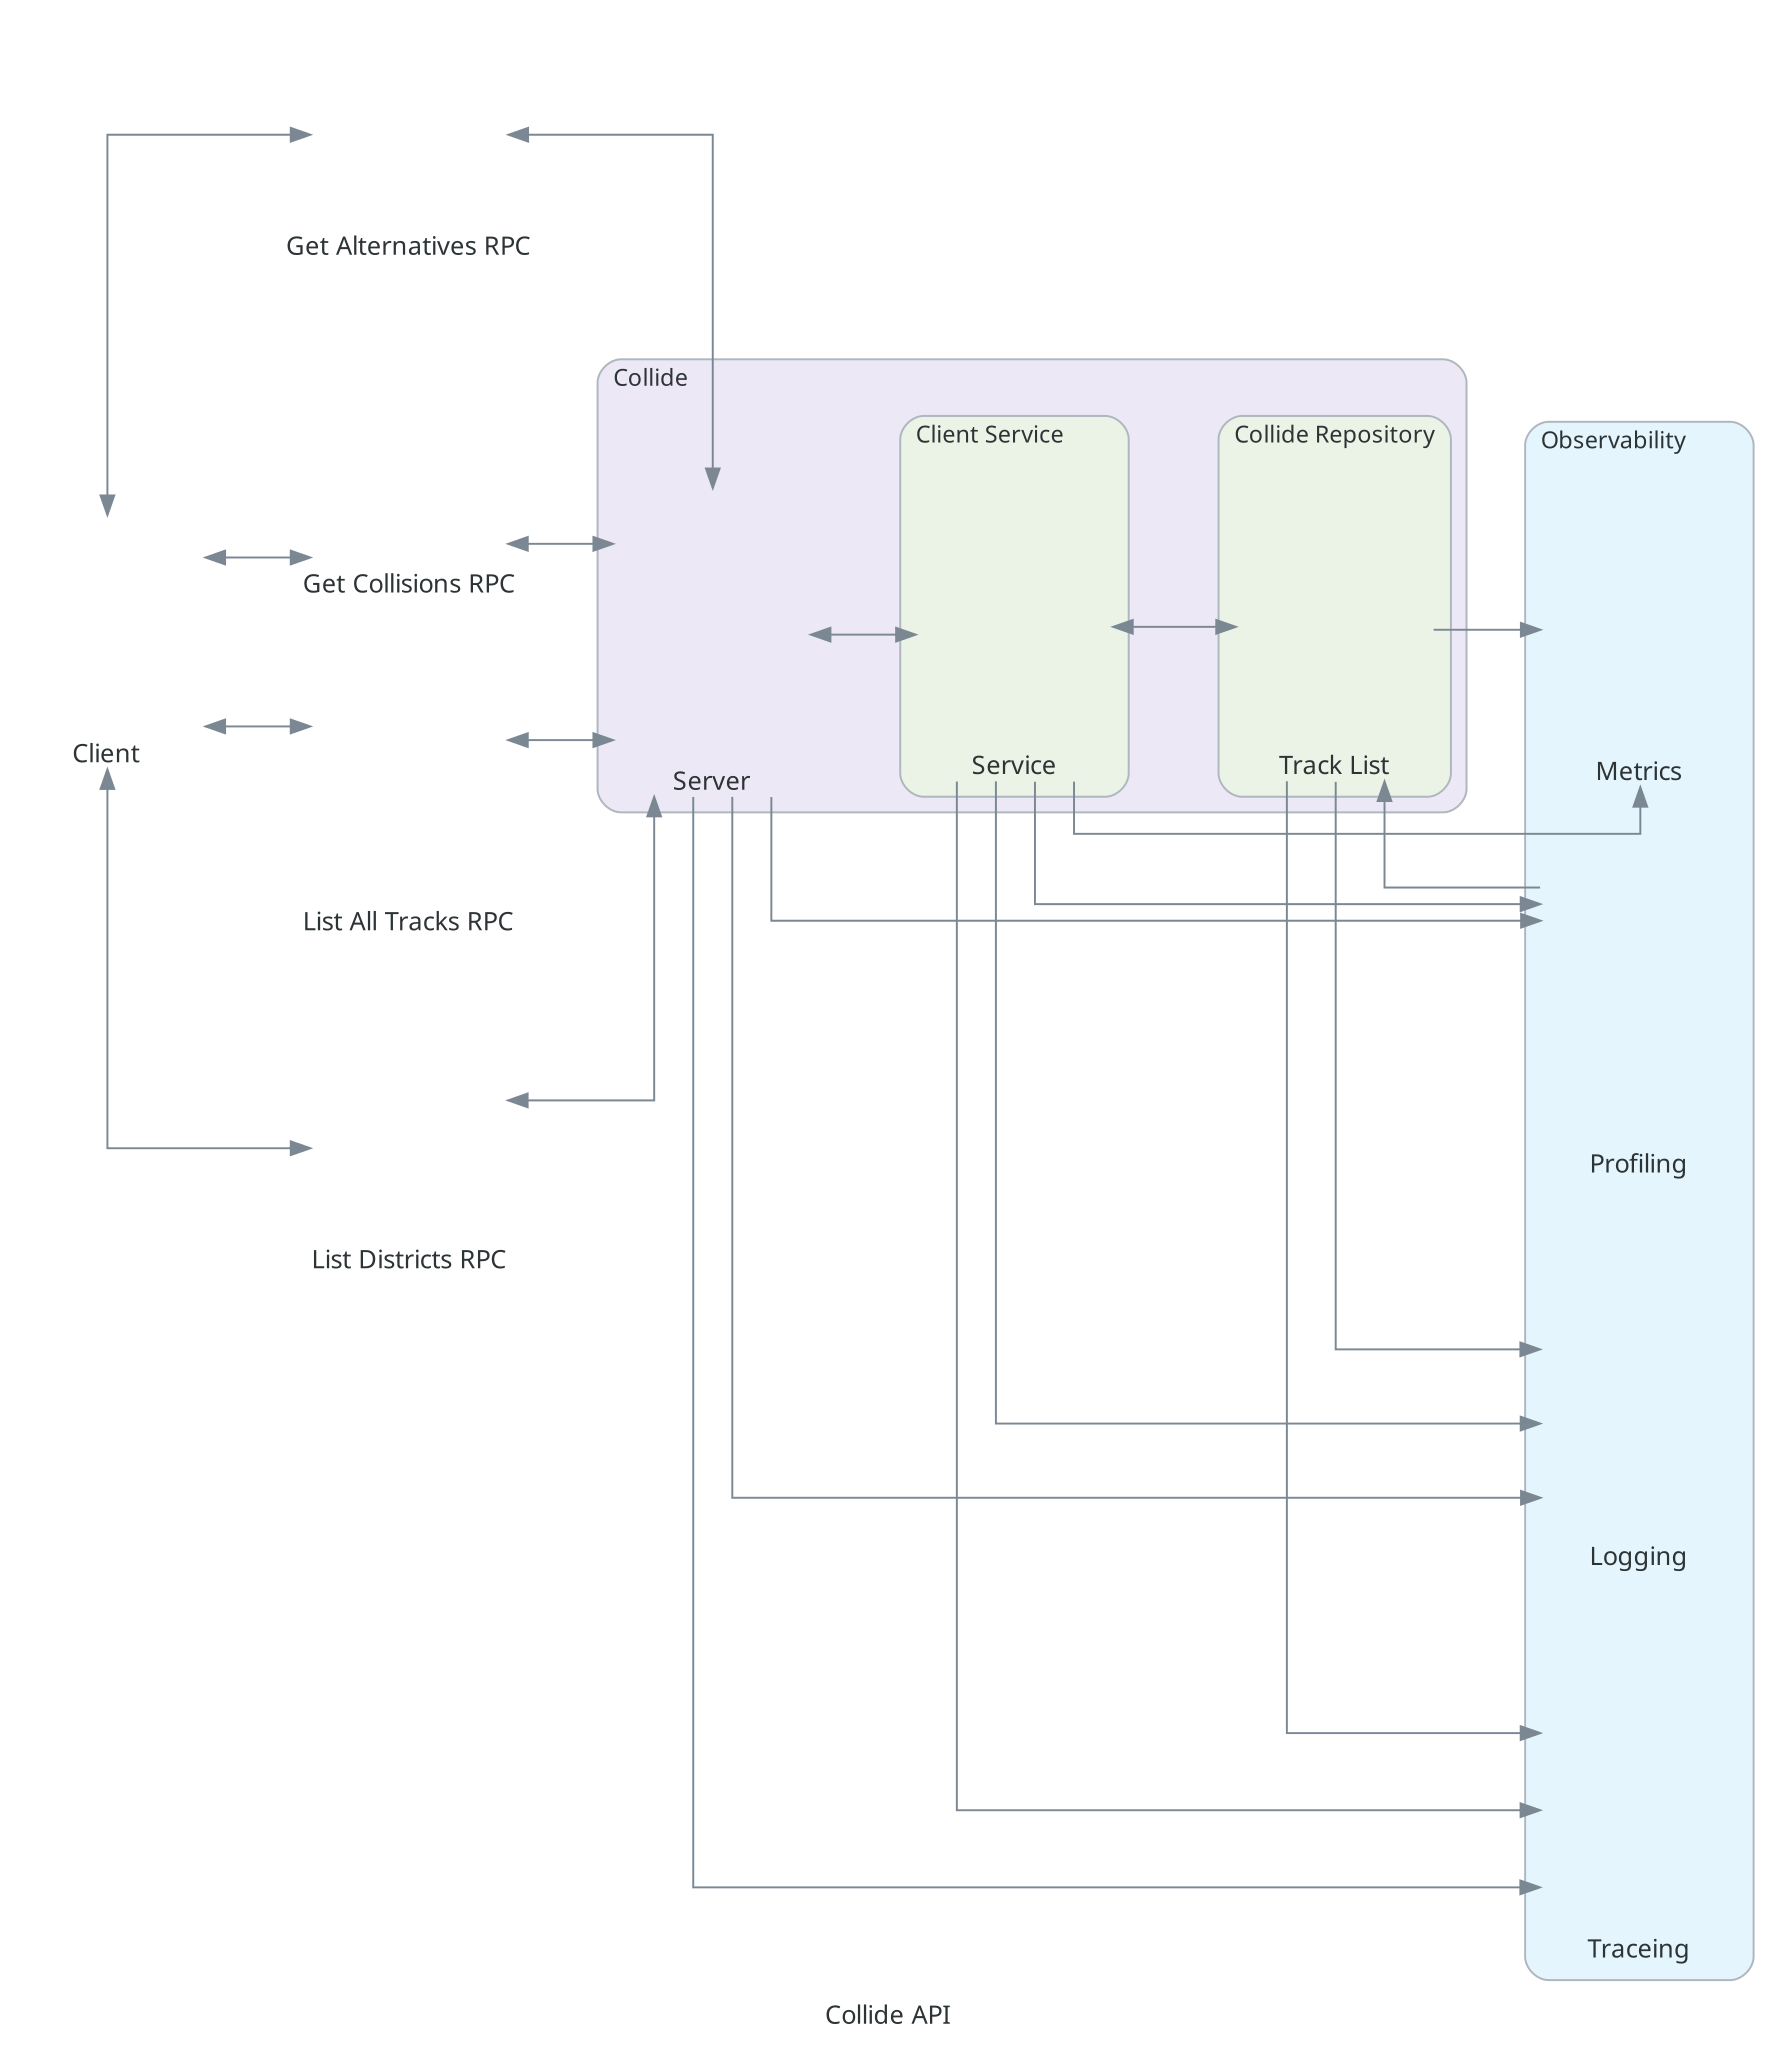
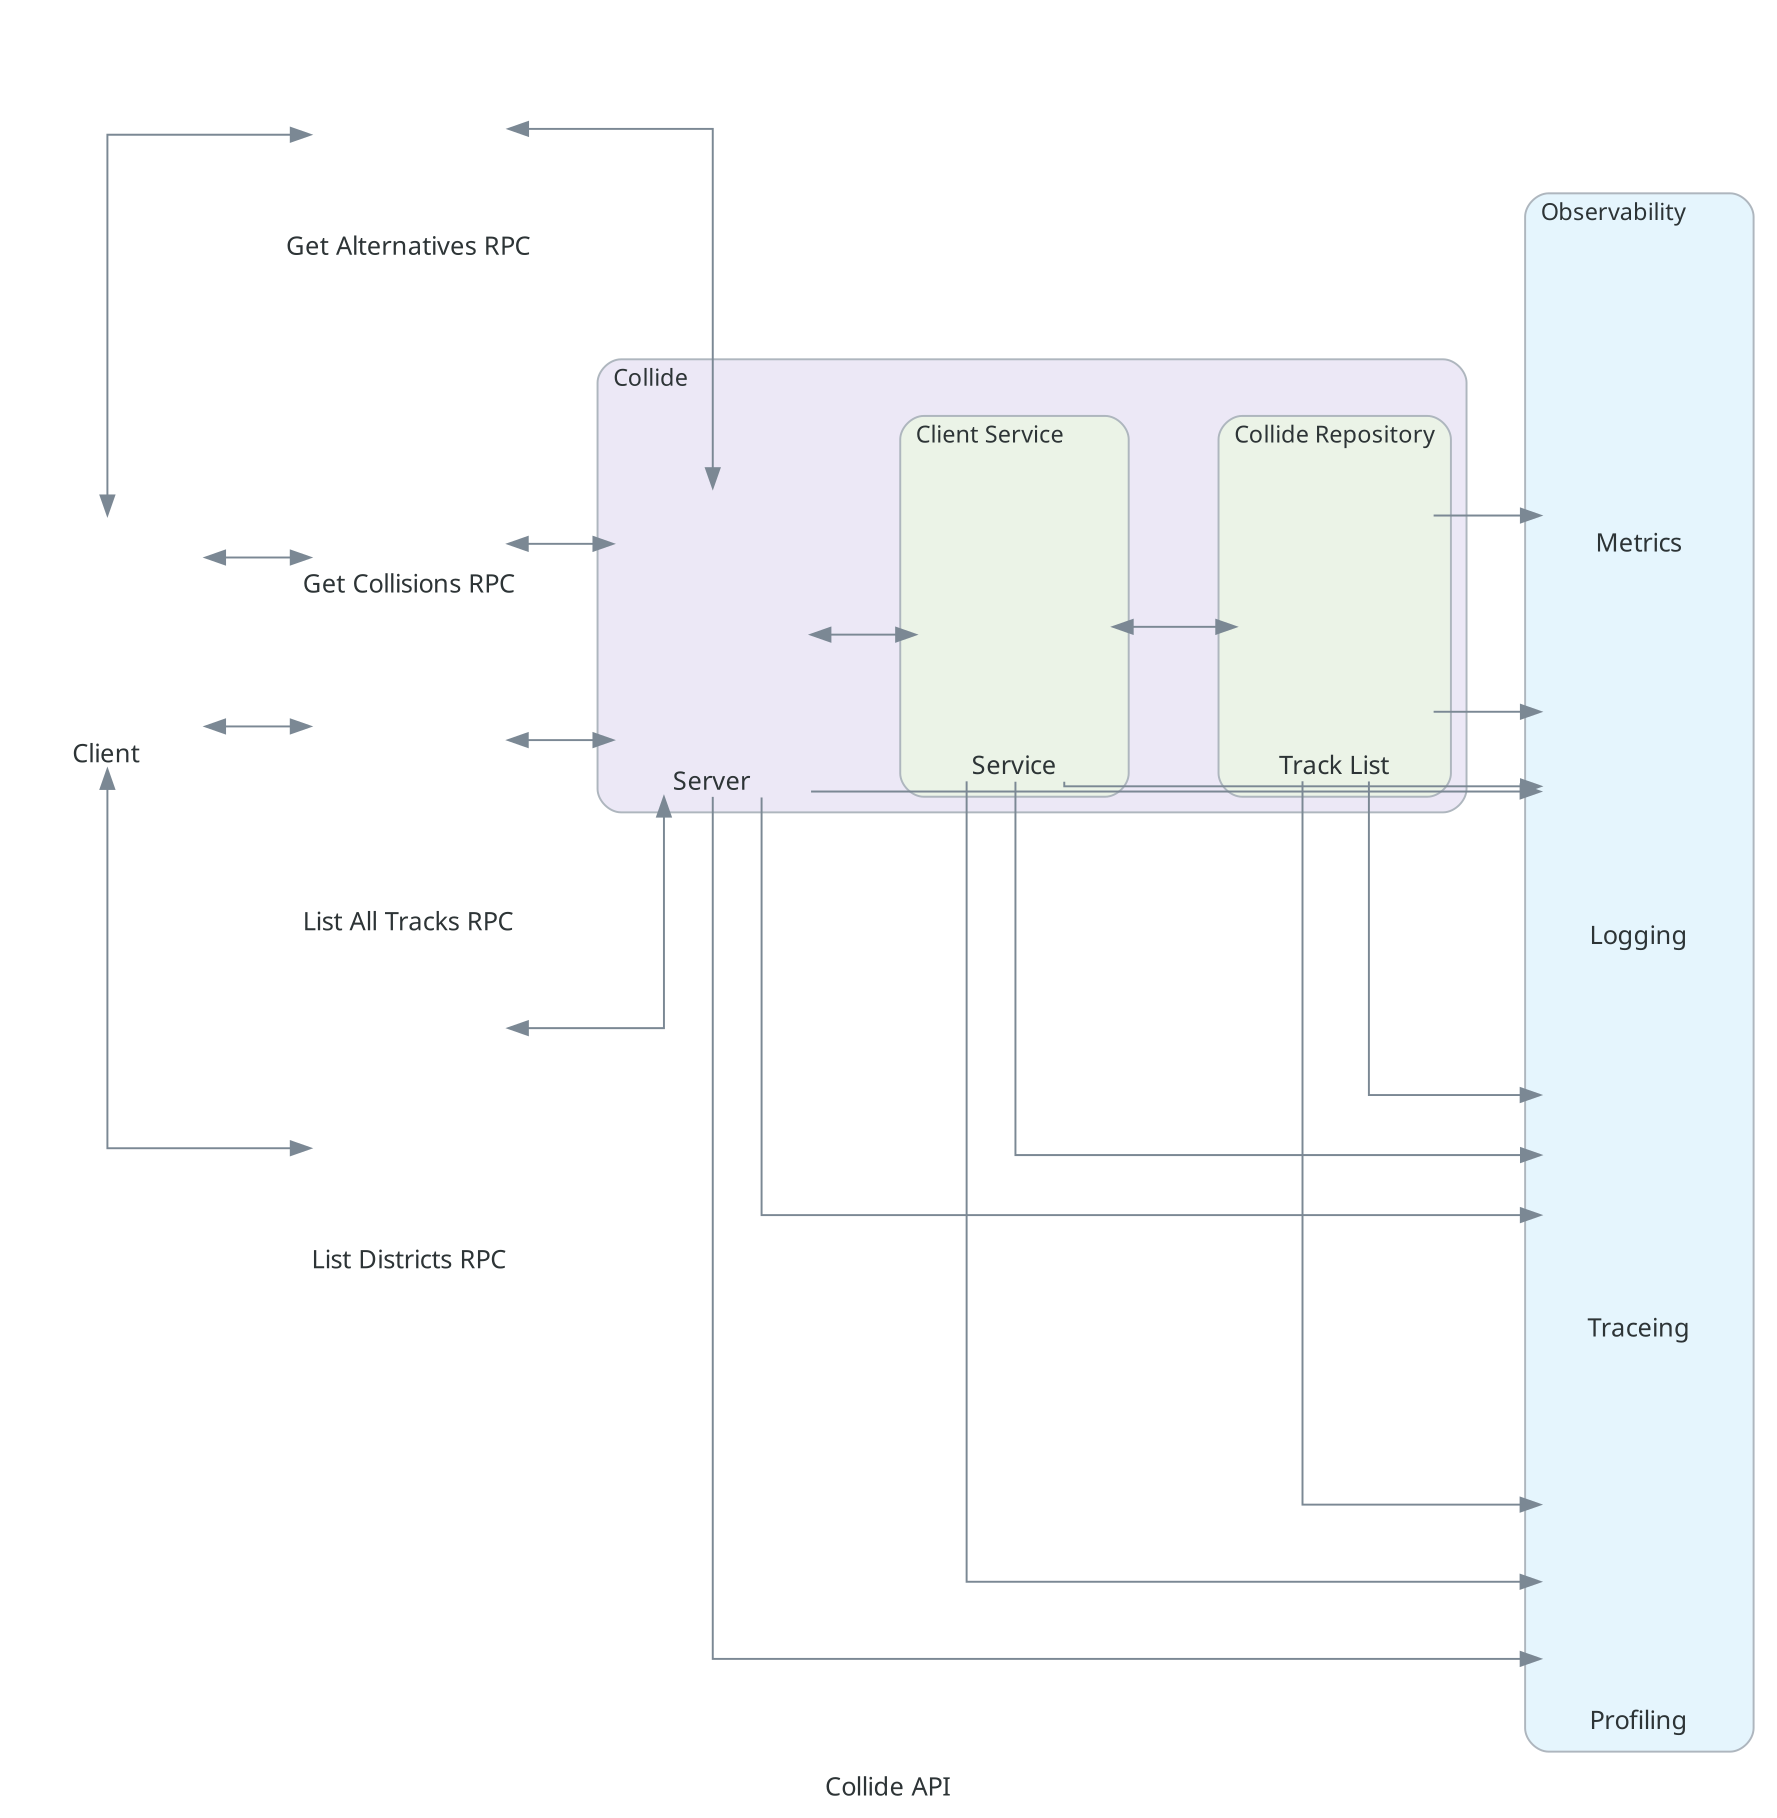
(1361, 834) -> none
(1419, 888) -> (1303, 1252)
